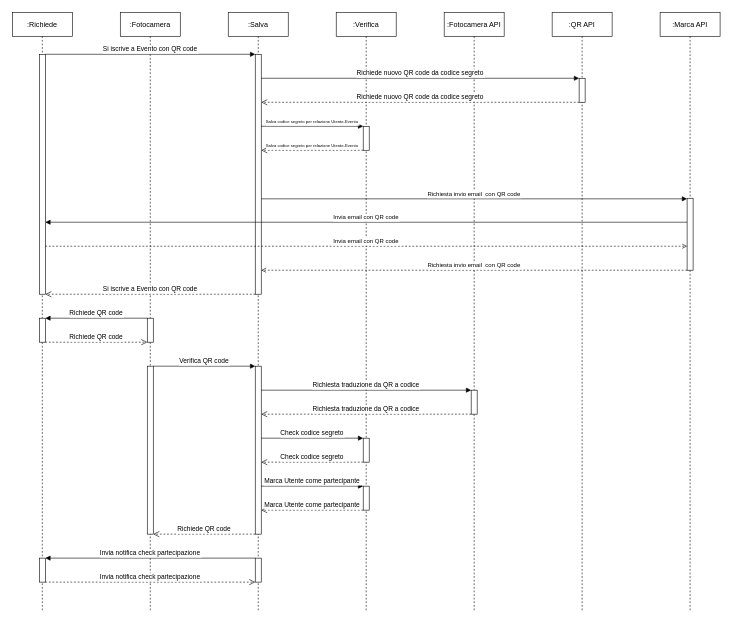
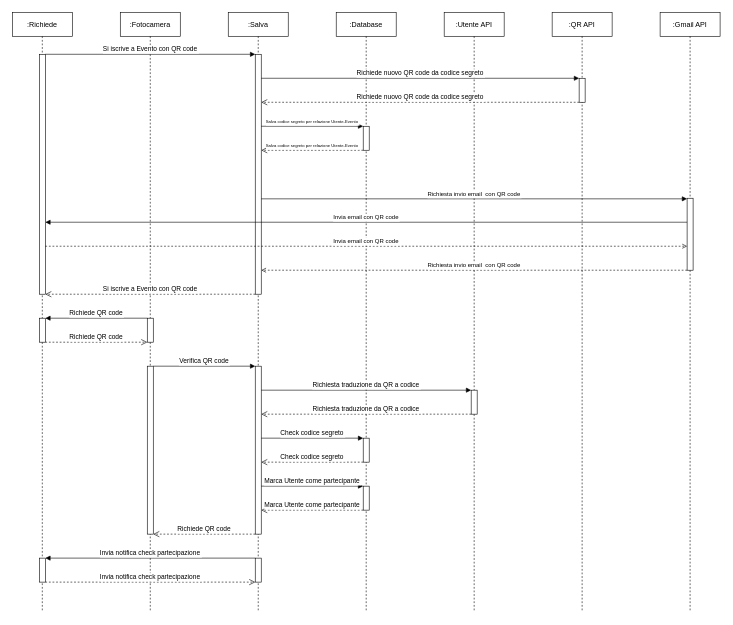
(366, 25) -> (366, 25)
(474, 25) -> (474, 25)
(690, 25) -> (690, 25)
